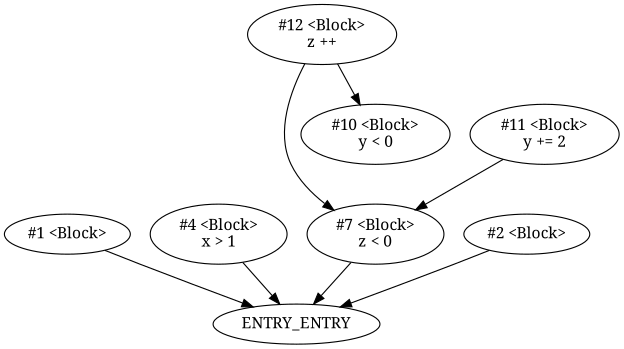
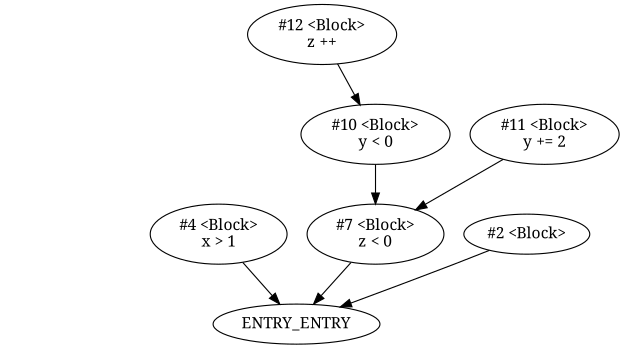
(285, 139) -> (376, 179)
(67, 234) -> none
